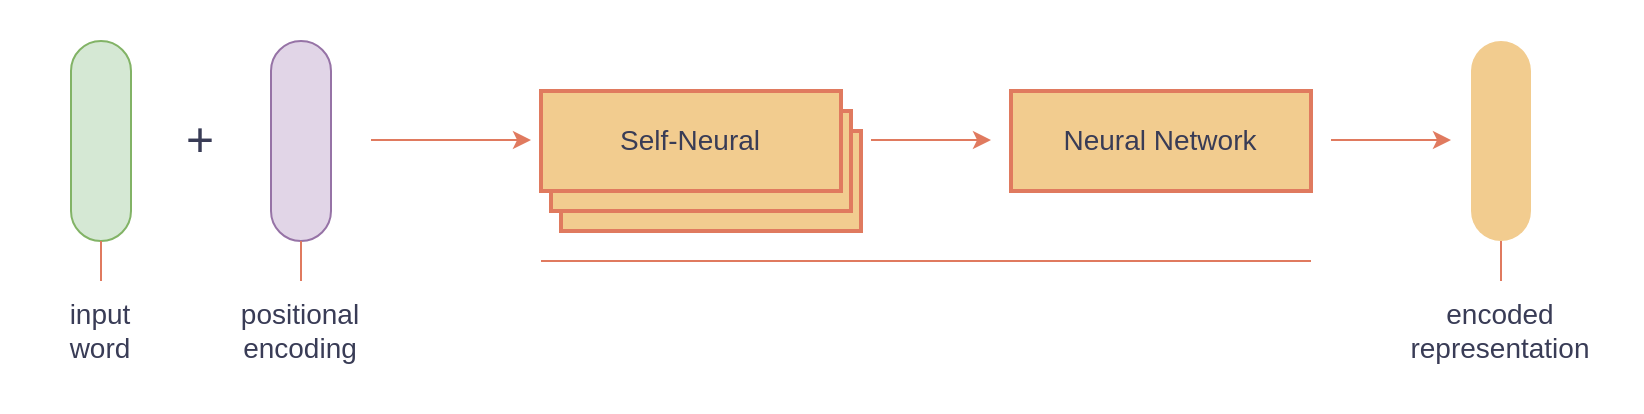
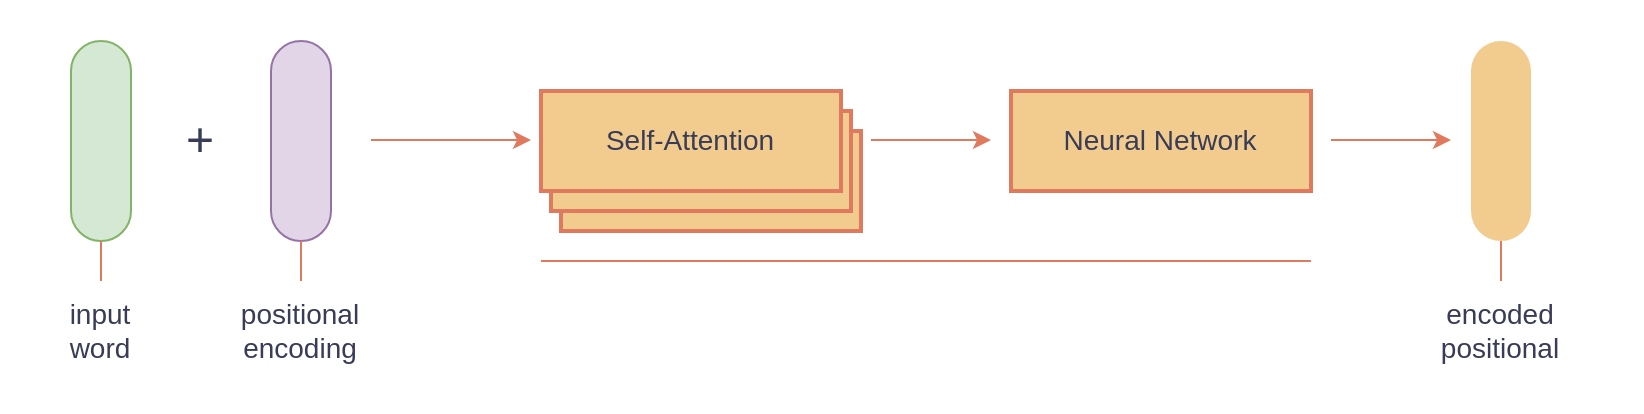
(691, 141) -> (691, 141)
(1501, 331) -> (1501, 331)
